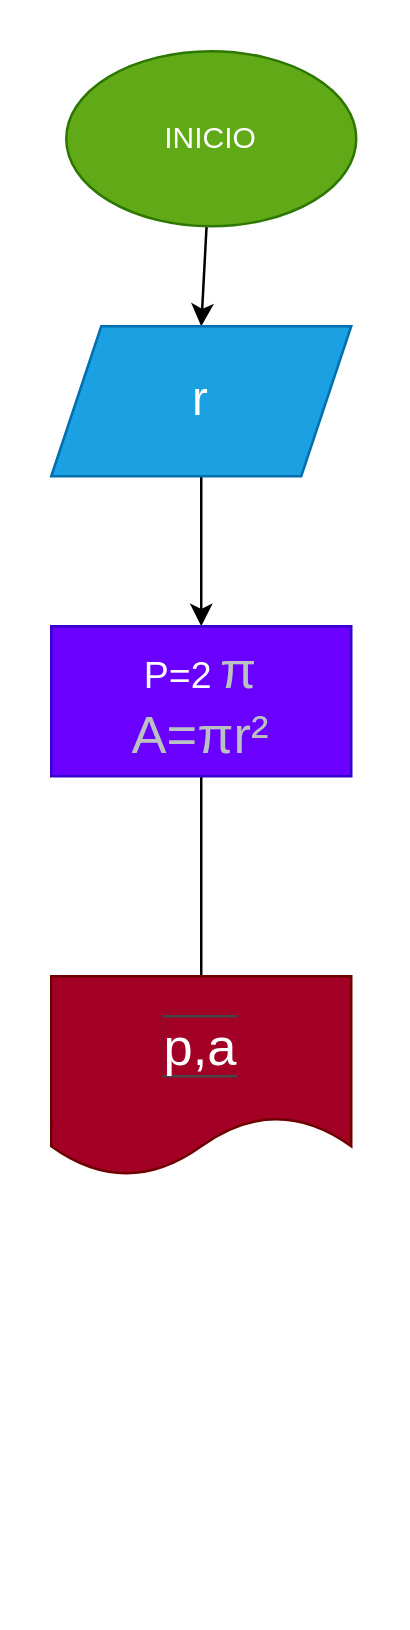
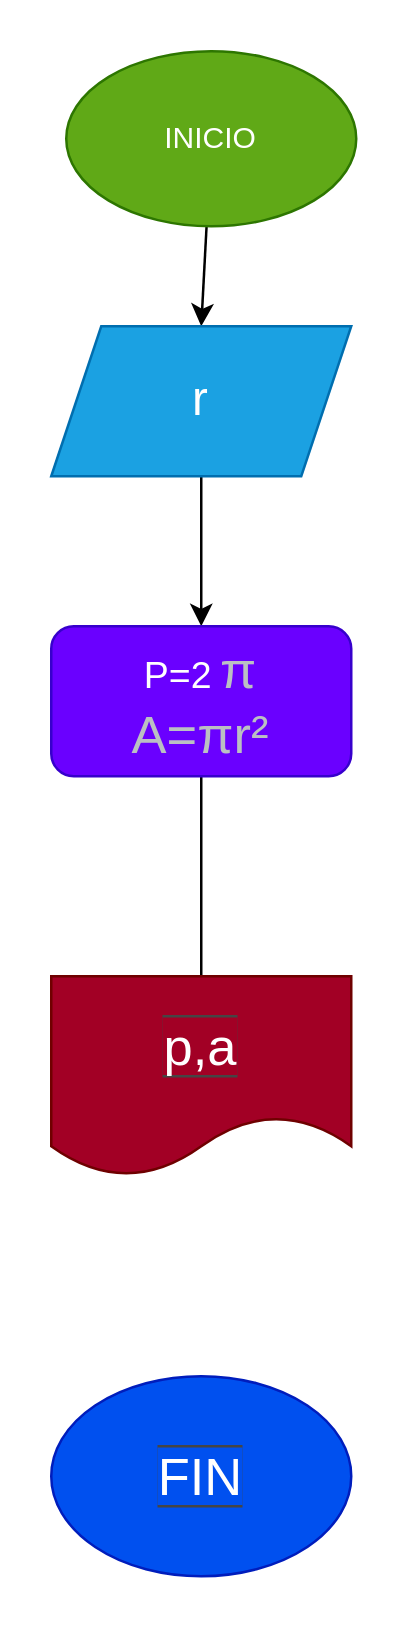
(201, 701) -> (201, 701)
none -> (201, 1476)
